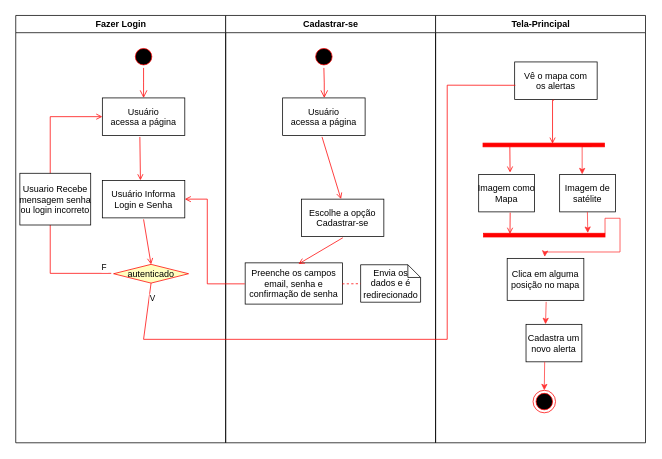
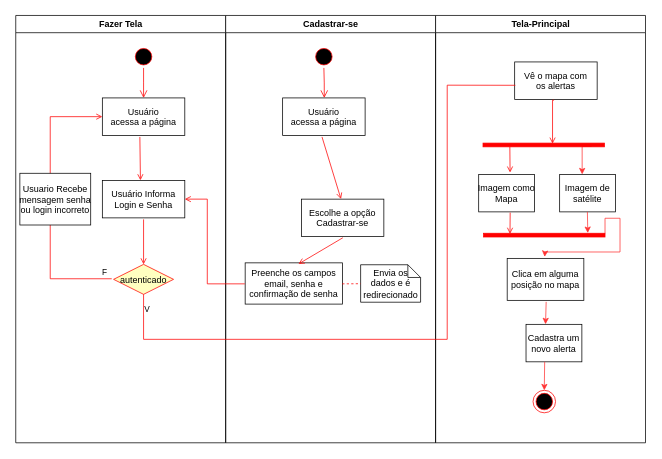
(121, 24) -> (121, 24)
(151, 274) -> (144, 279)
